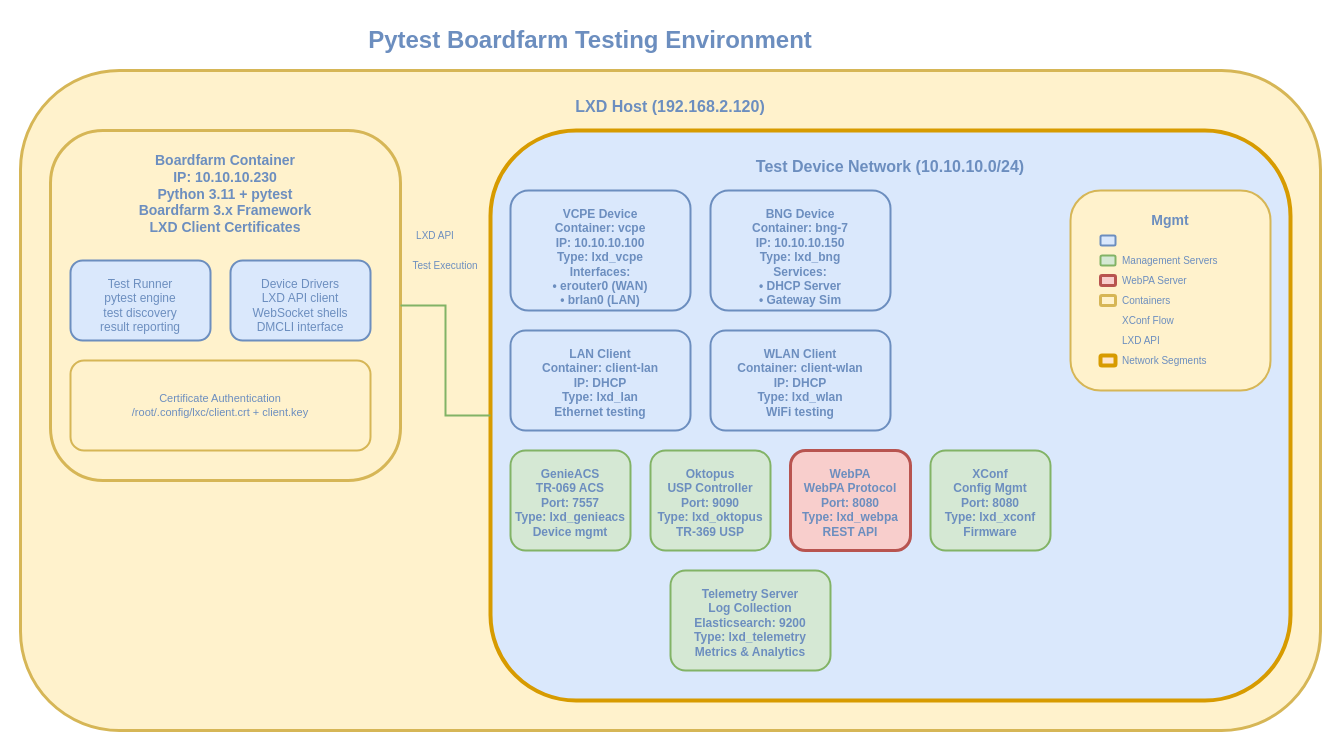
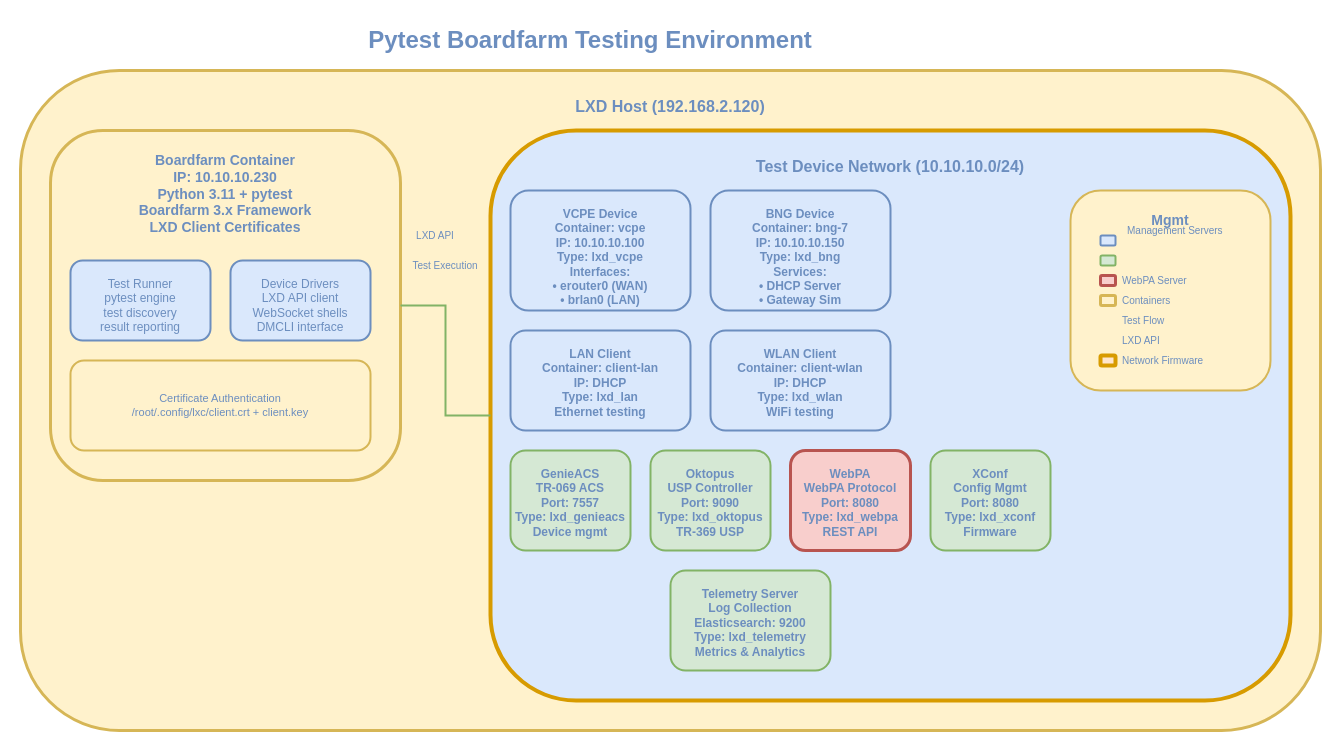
(1181, 261) -> (1186, 231)
(1148, 321) -> (1145, 321)
(1166, 361) -> (1165, 361)
